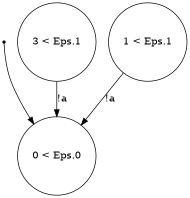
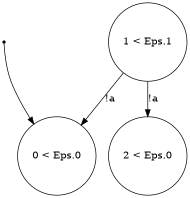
(57, 42) -> none
none -> (148, 156)
